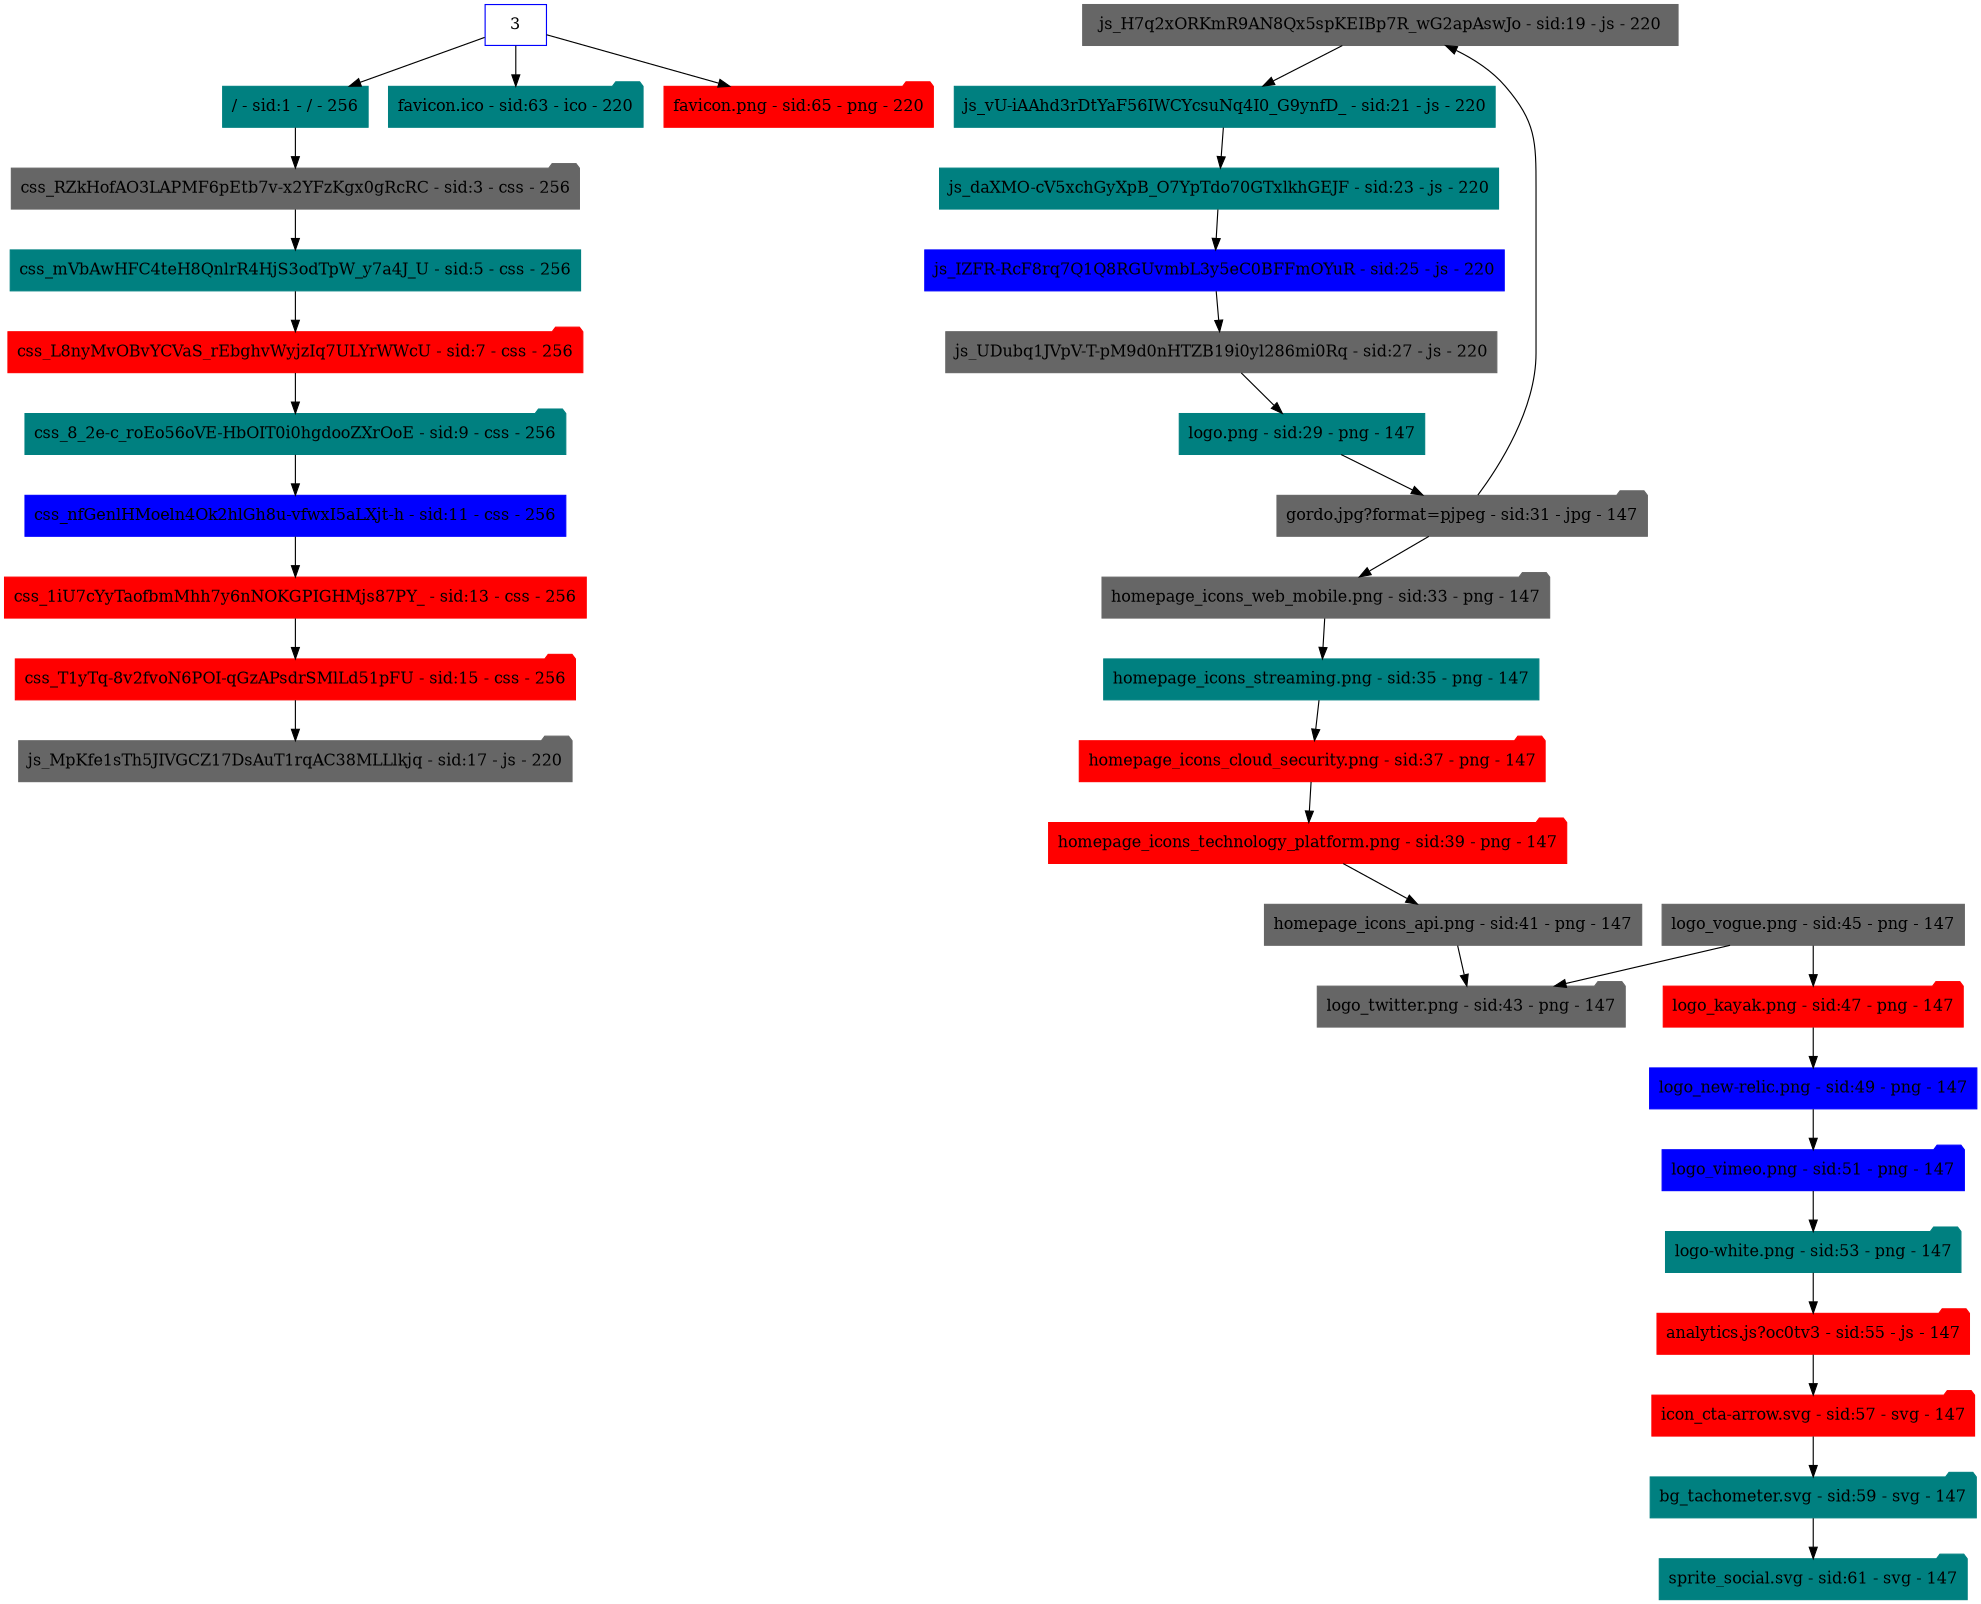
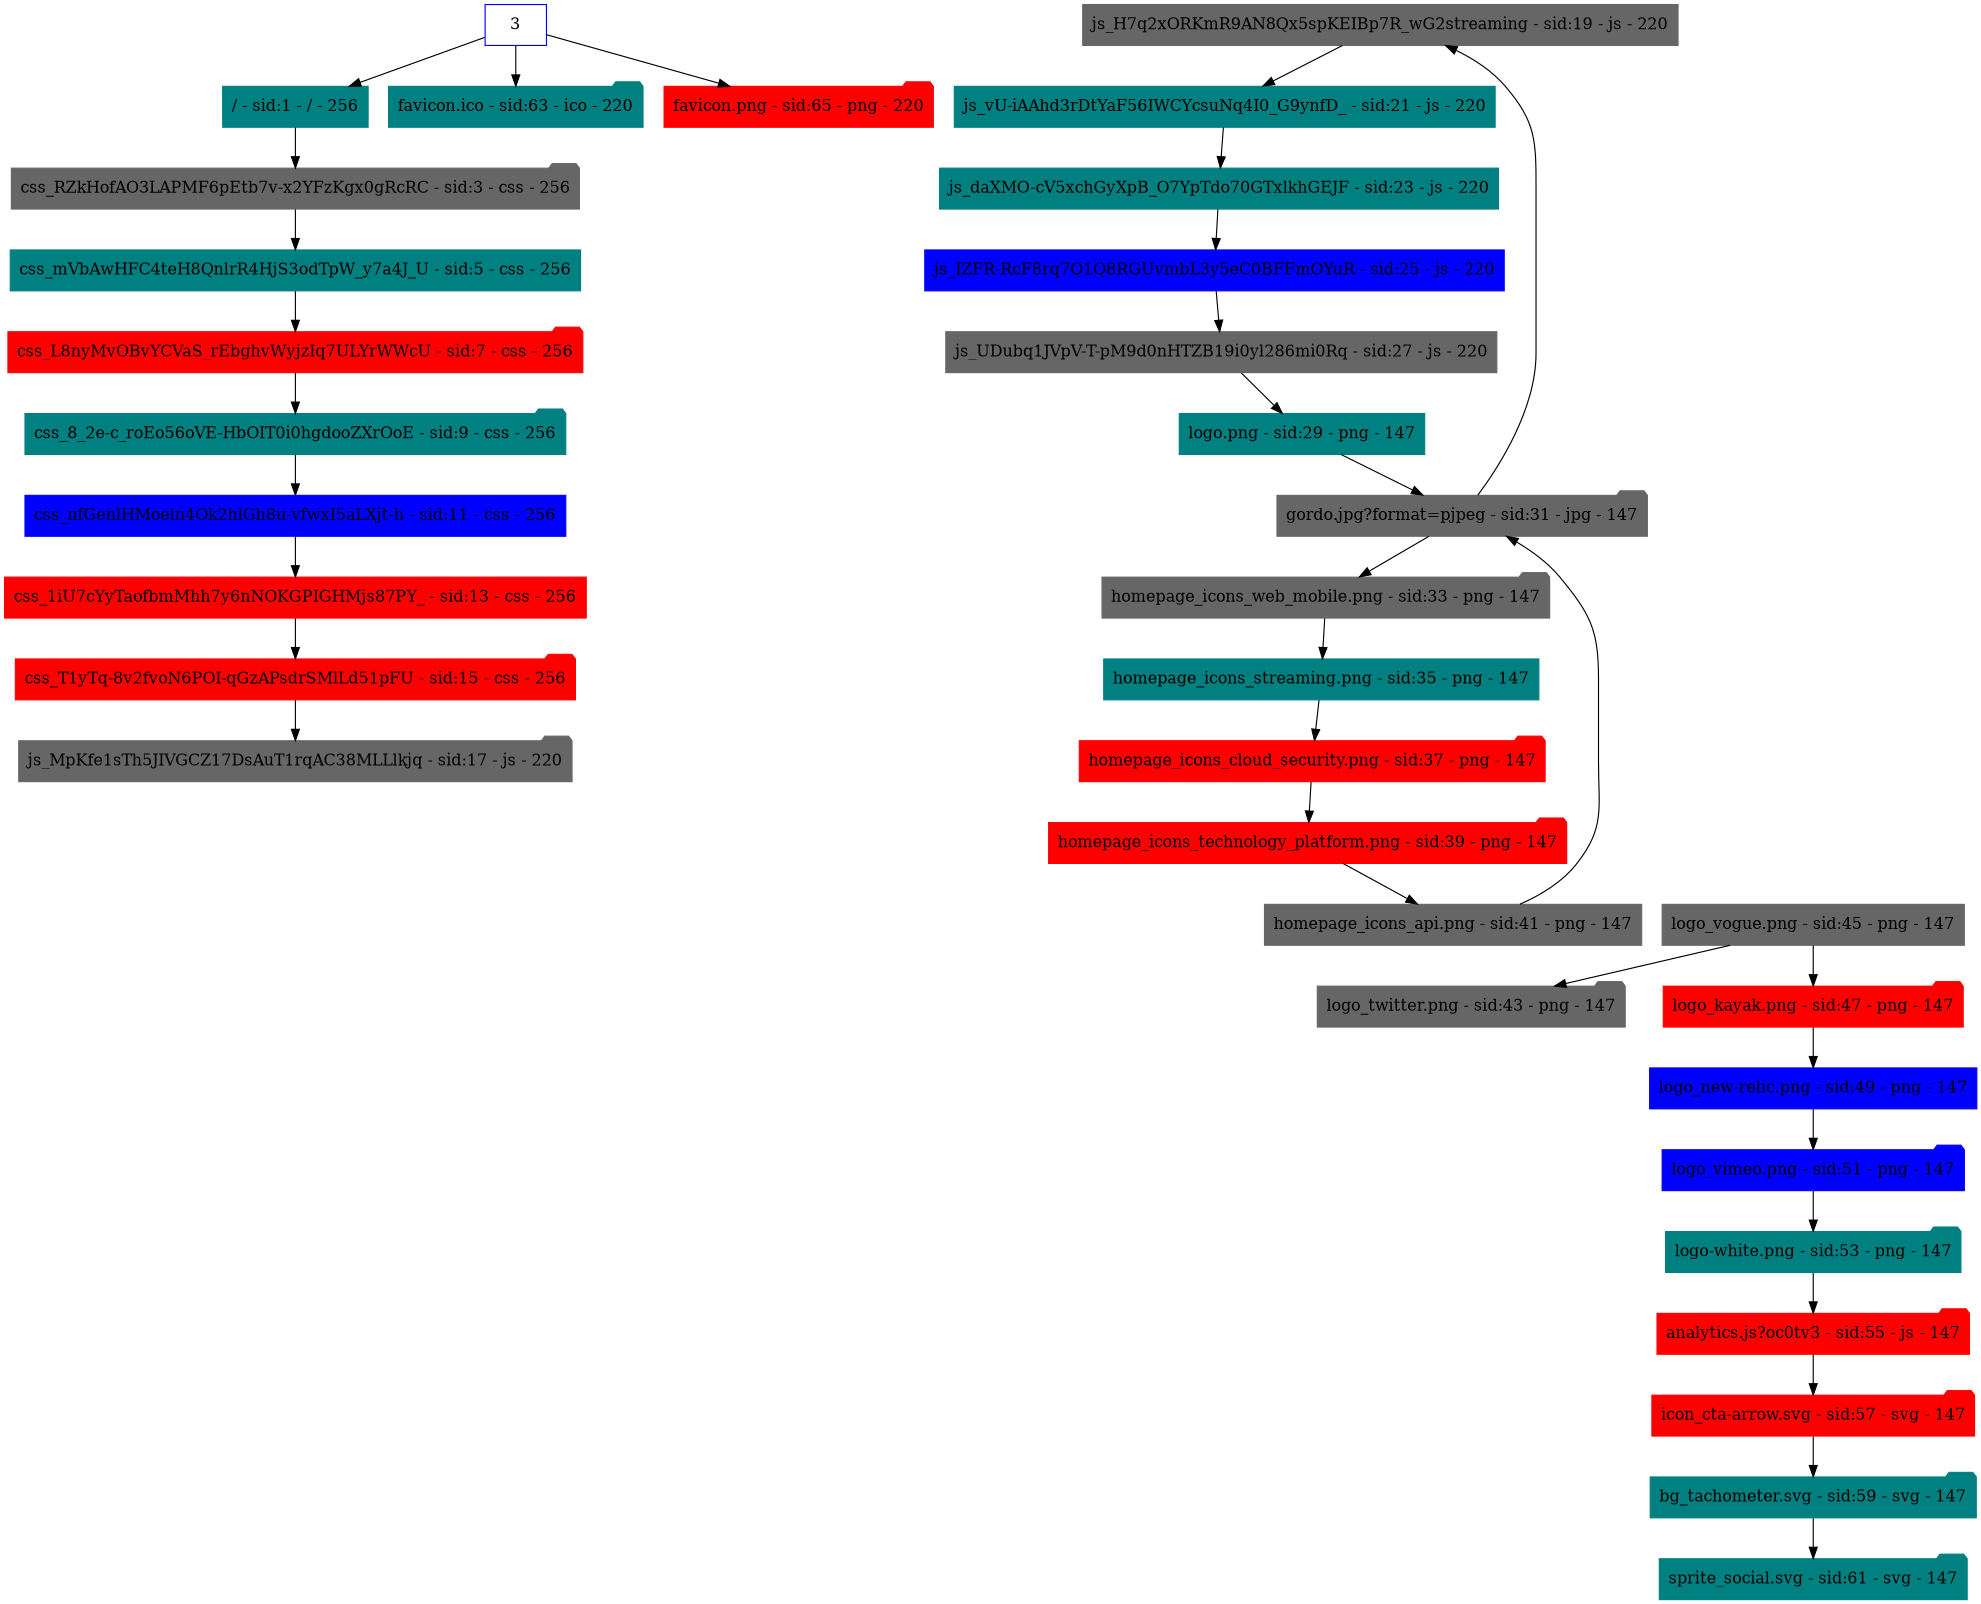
(1380, 25) -> (1380, 25)
(1461, 960) -> (1599, 725)
